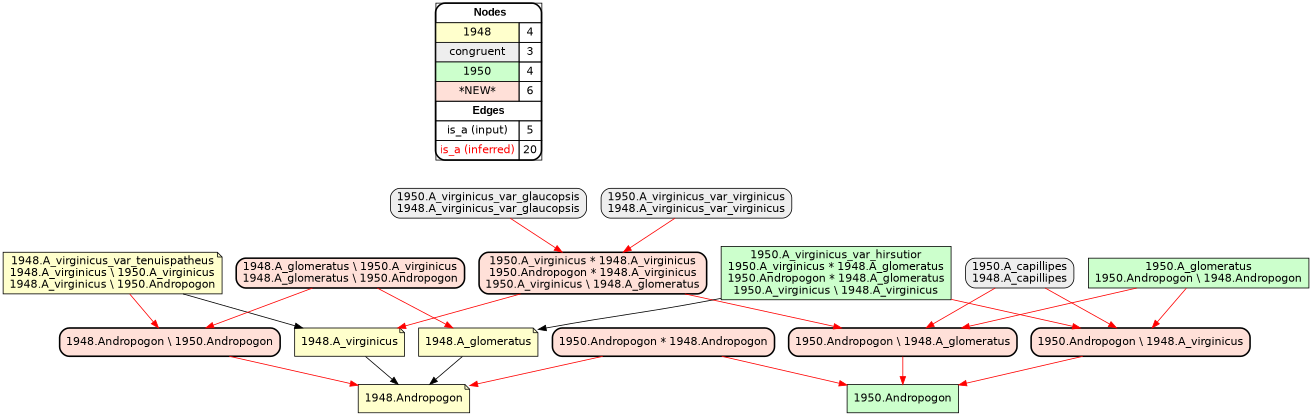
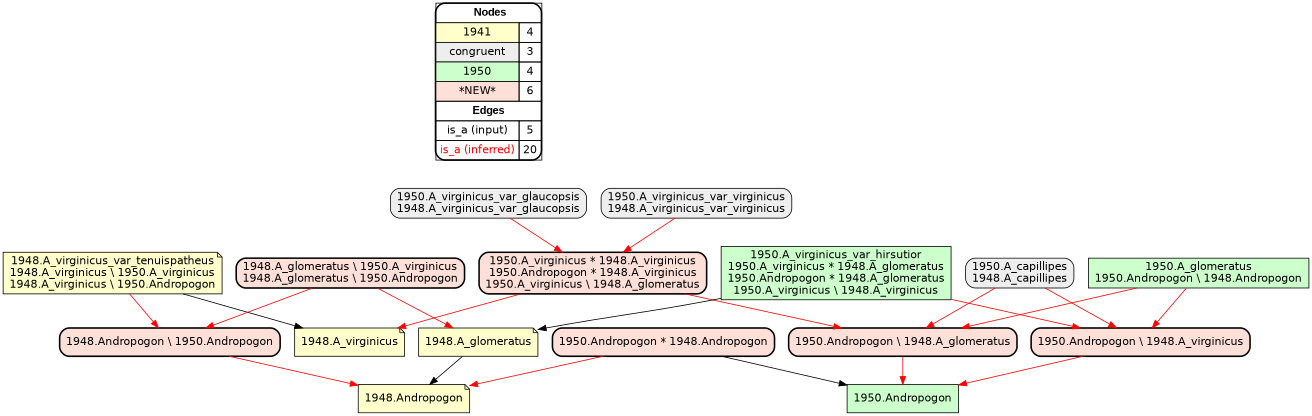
(478, 32) -> (478, 32)
(379, 368) -> none
(780, 370) -> (780, 370)
